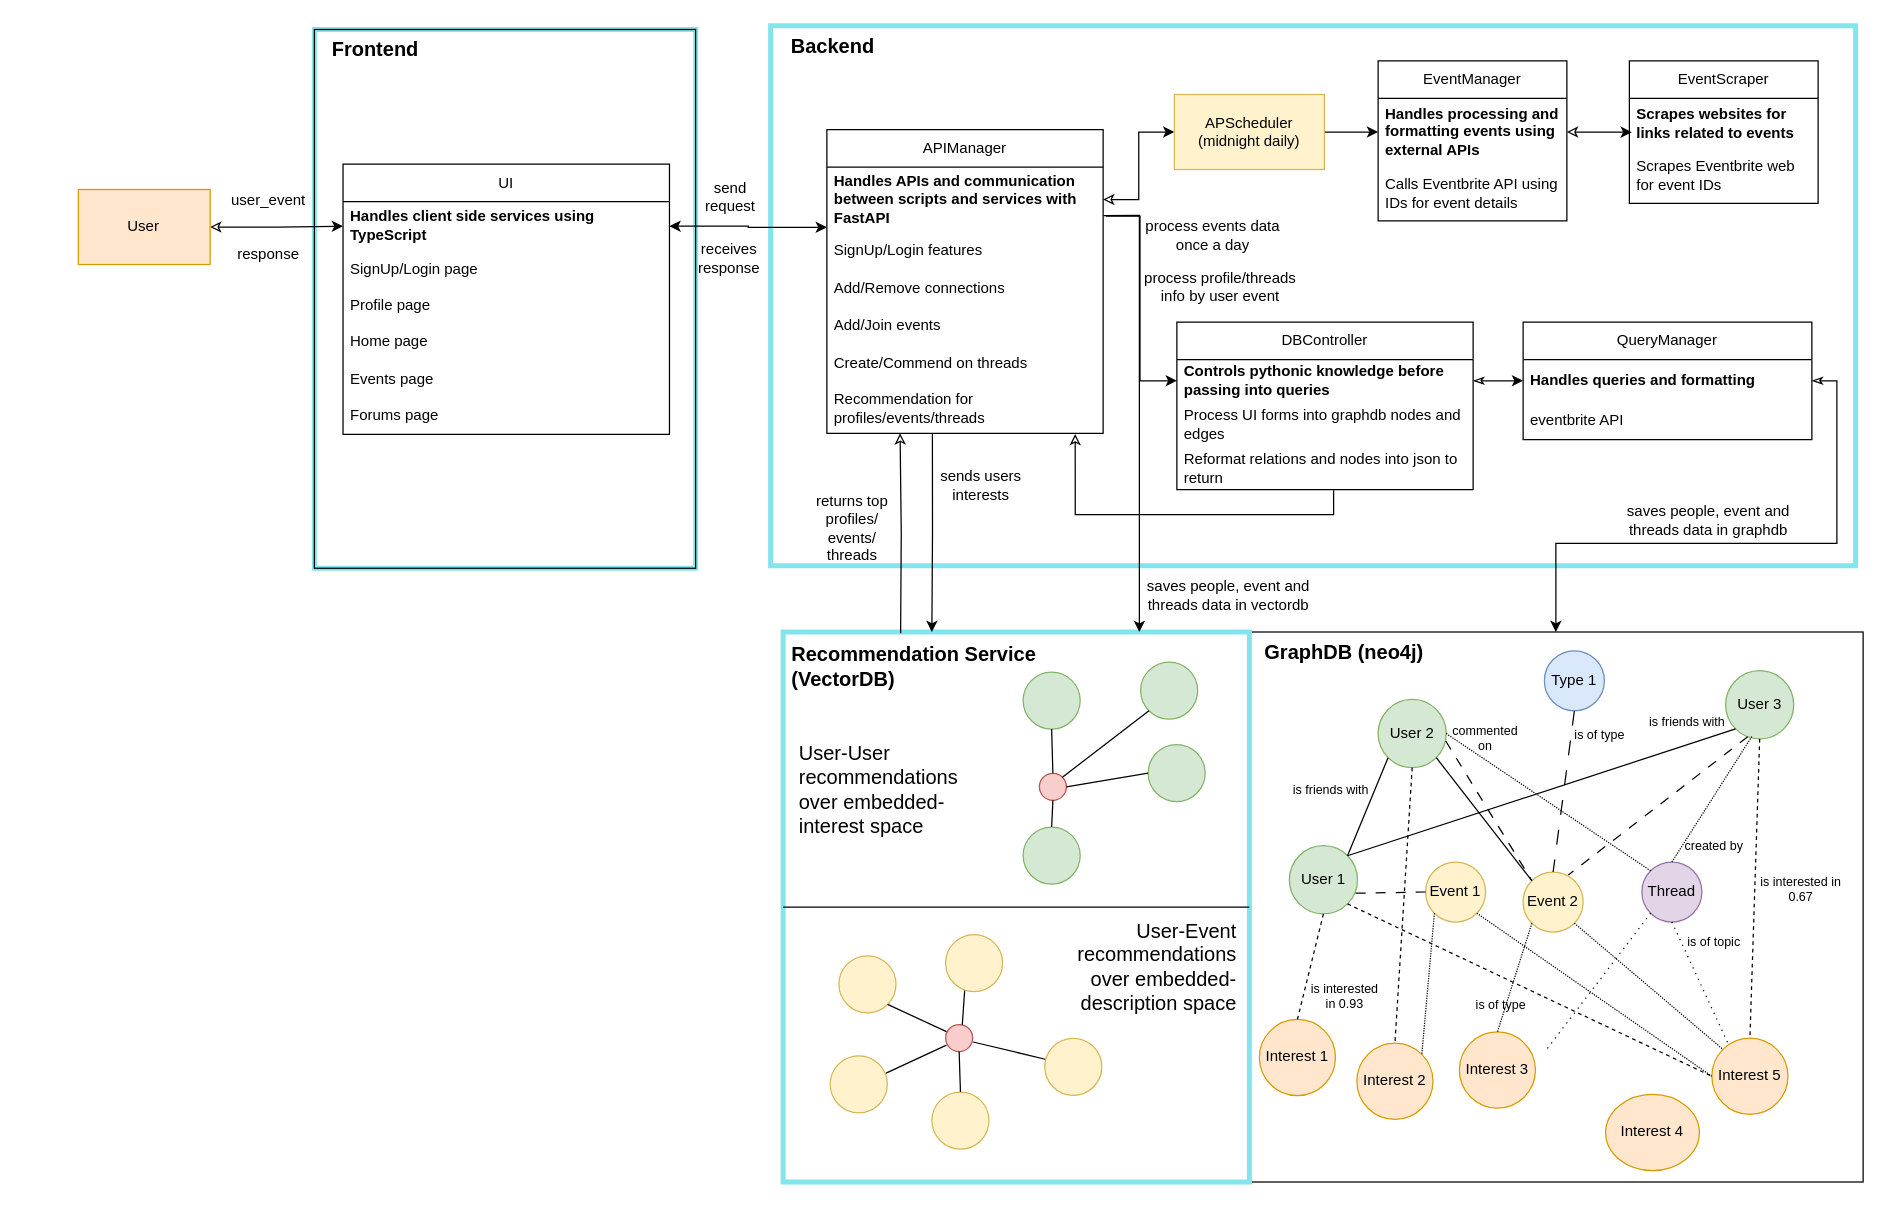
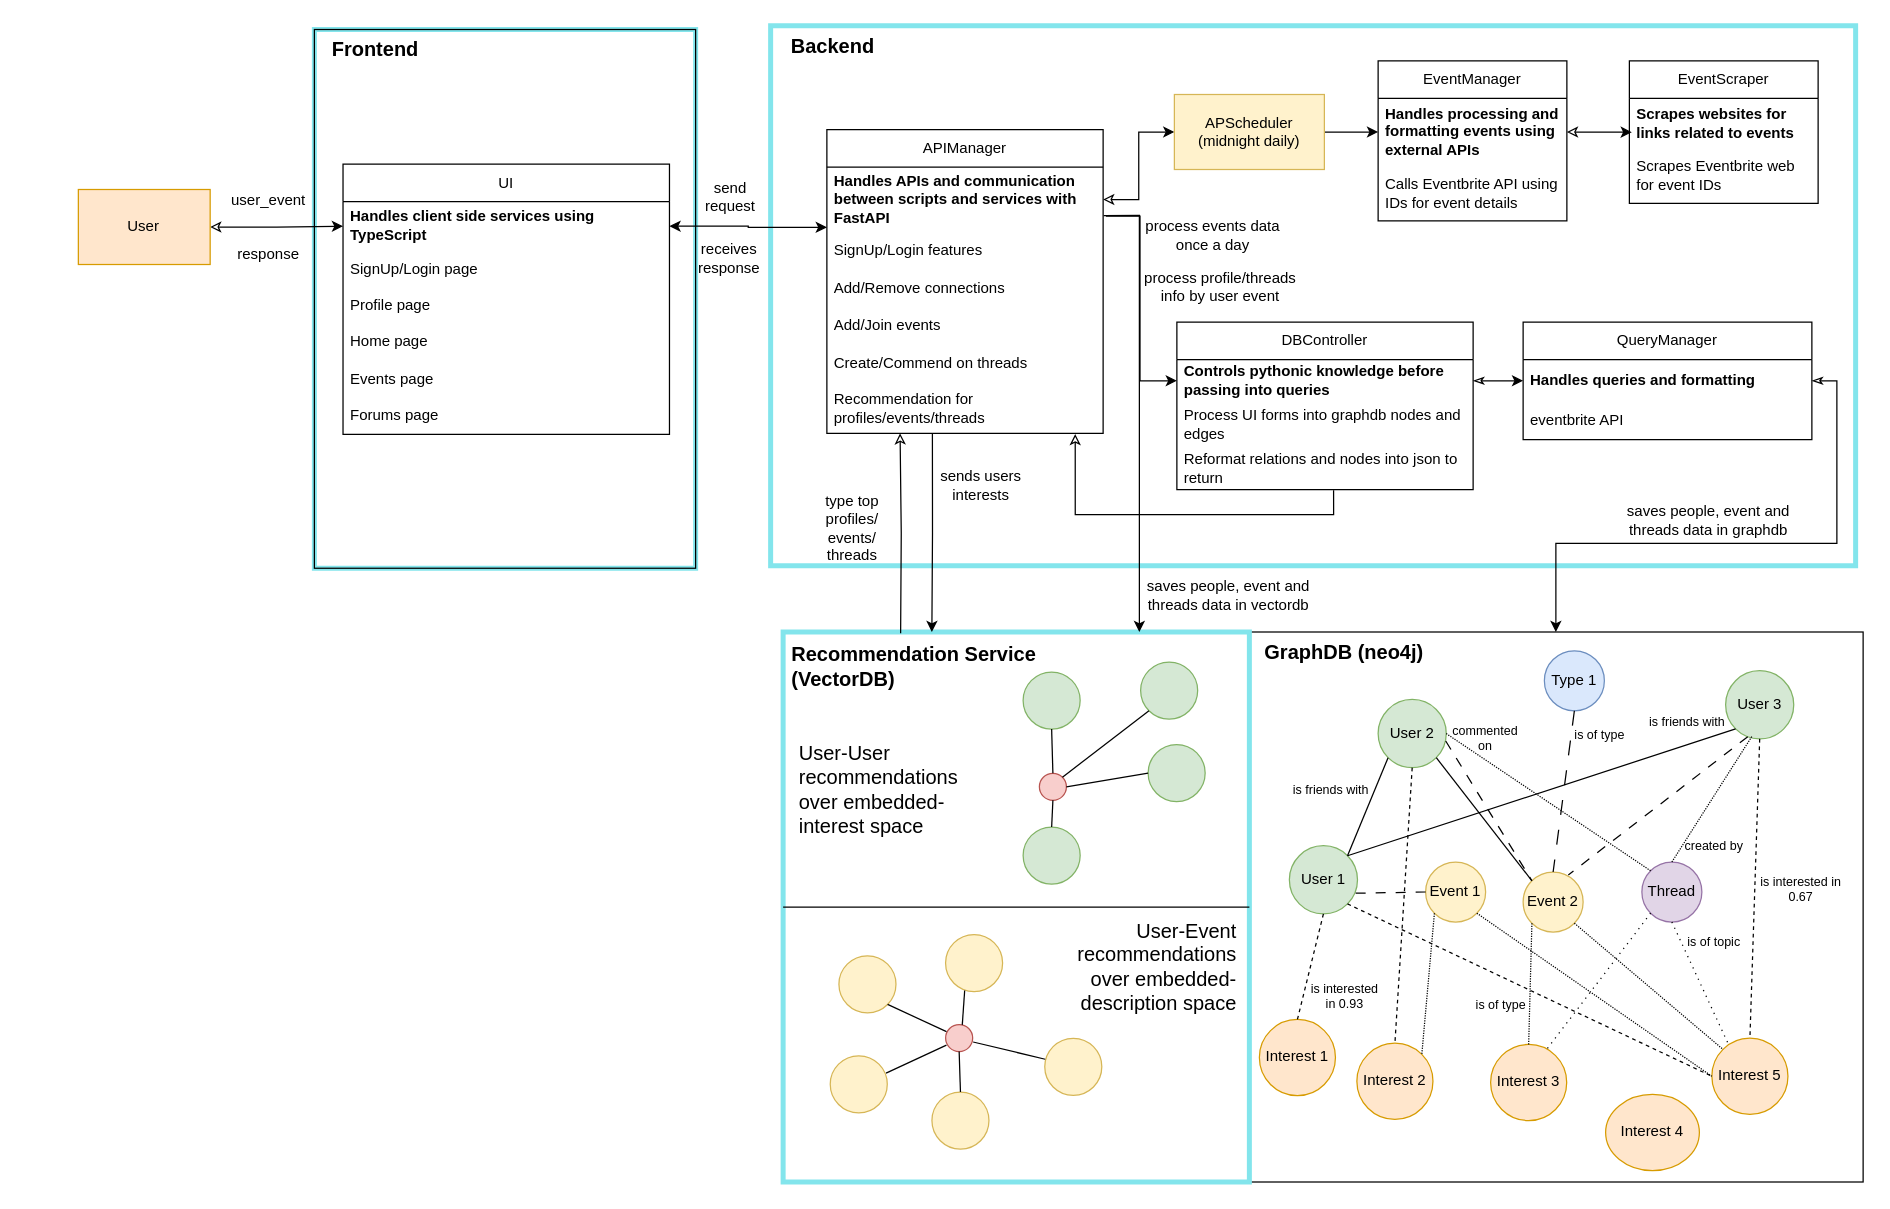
(853, 528) -> (853, 528)
(1497, 1070) -> (1529, 1082)
